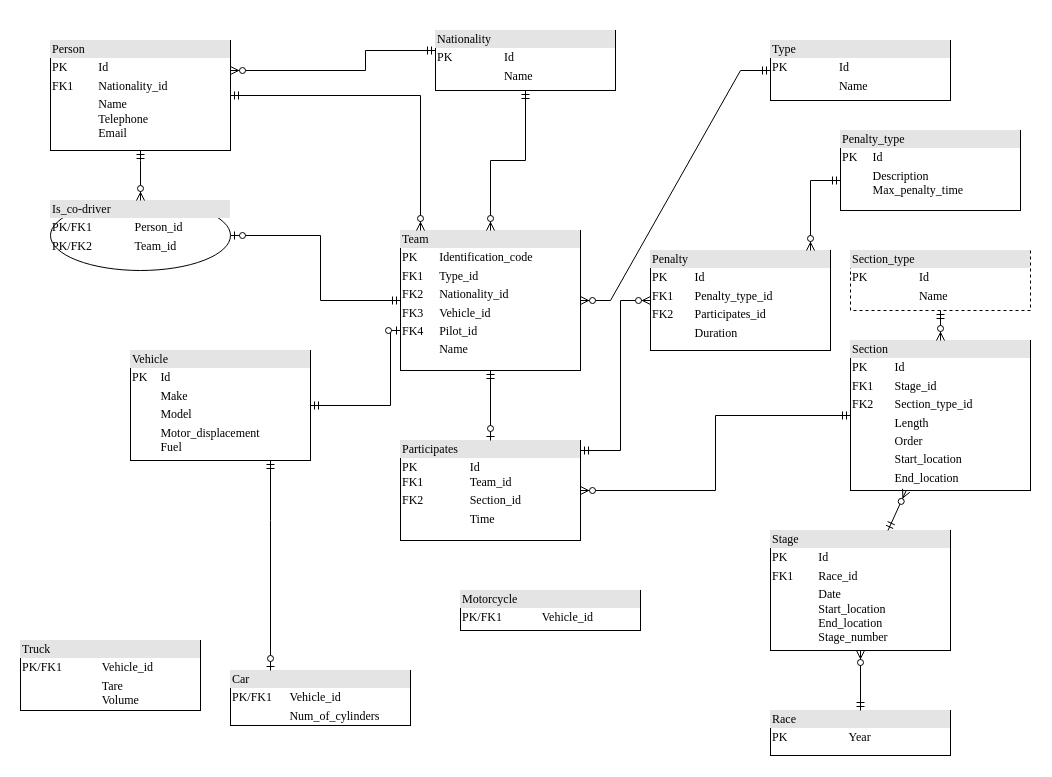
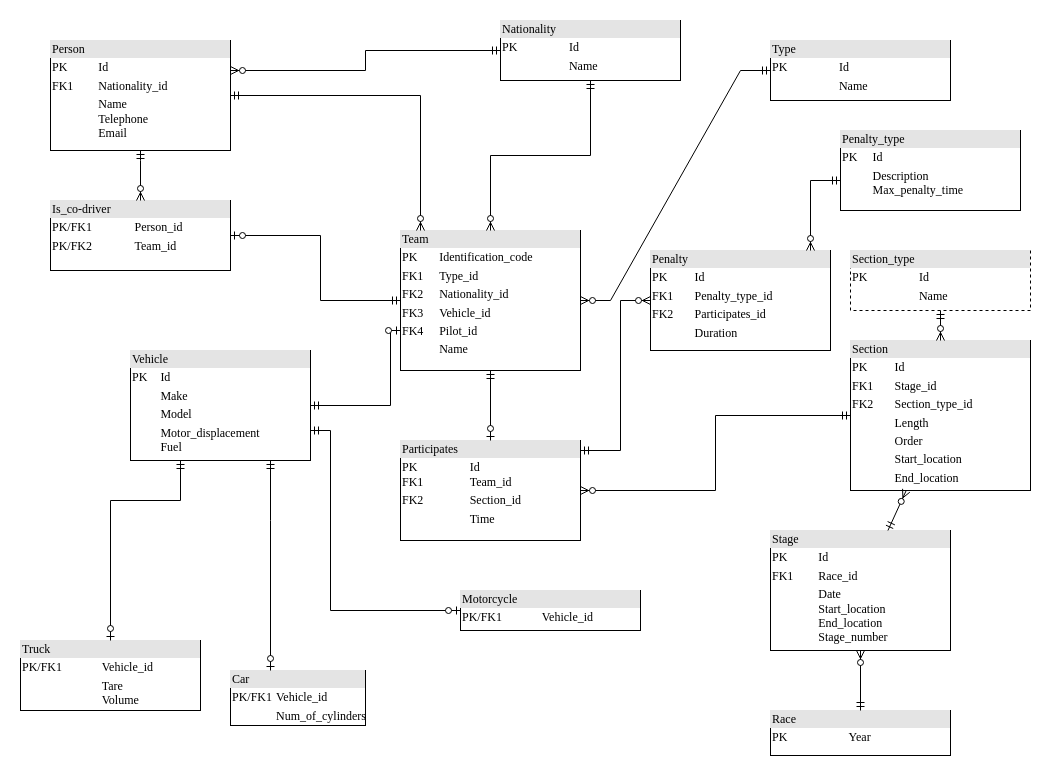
(526, 61) -> (591, 51)
(141, 236) -> (141, 236)
none -> (111, 516)
none -> (331, 576)
(321, 698) -> (298, 698)
